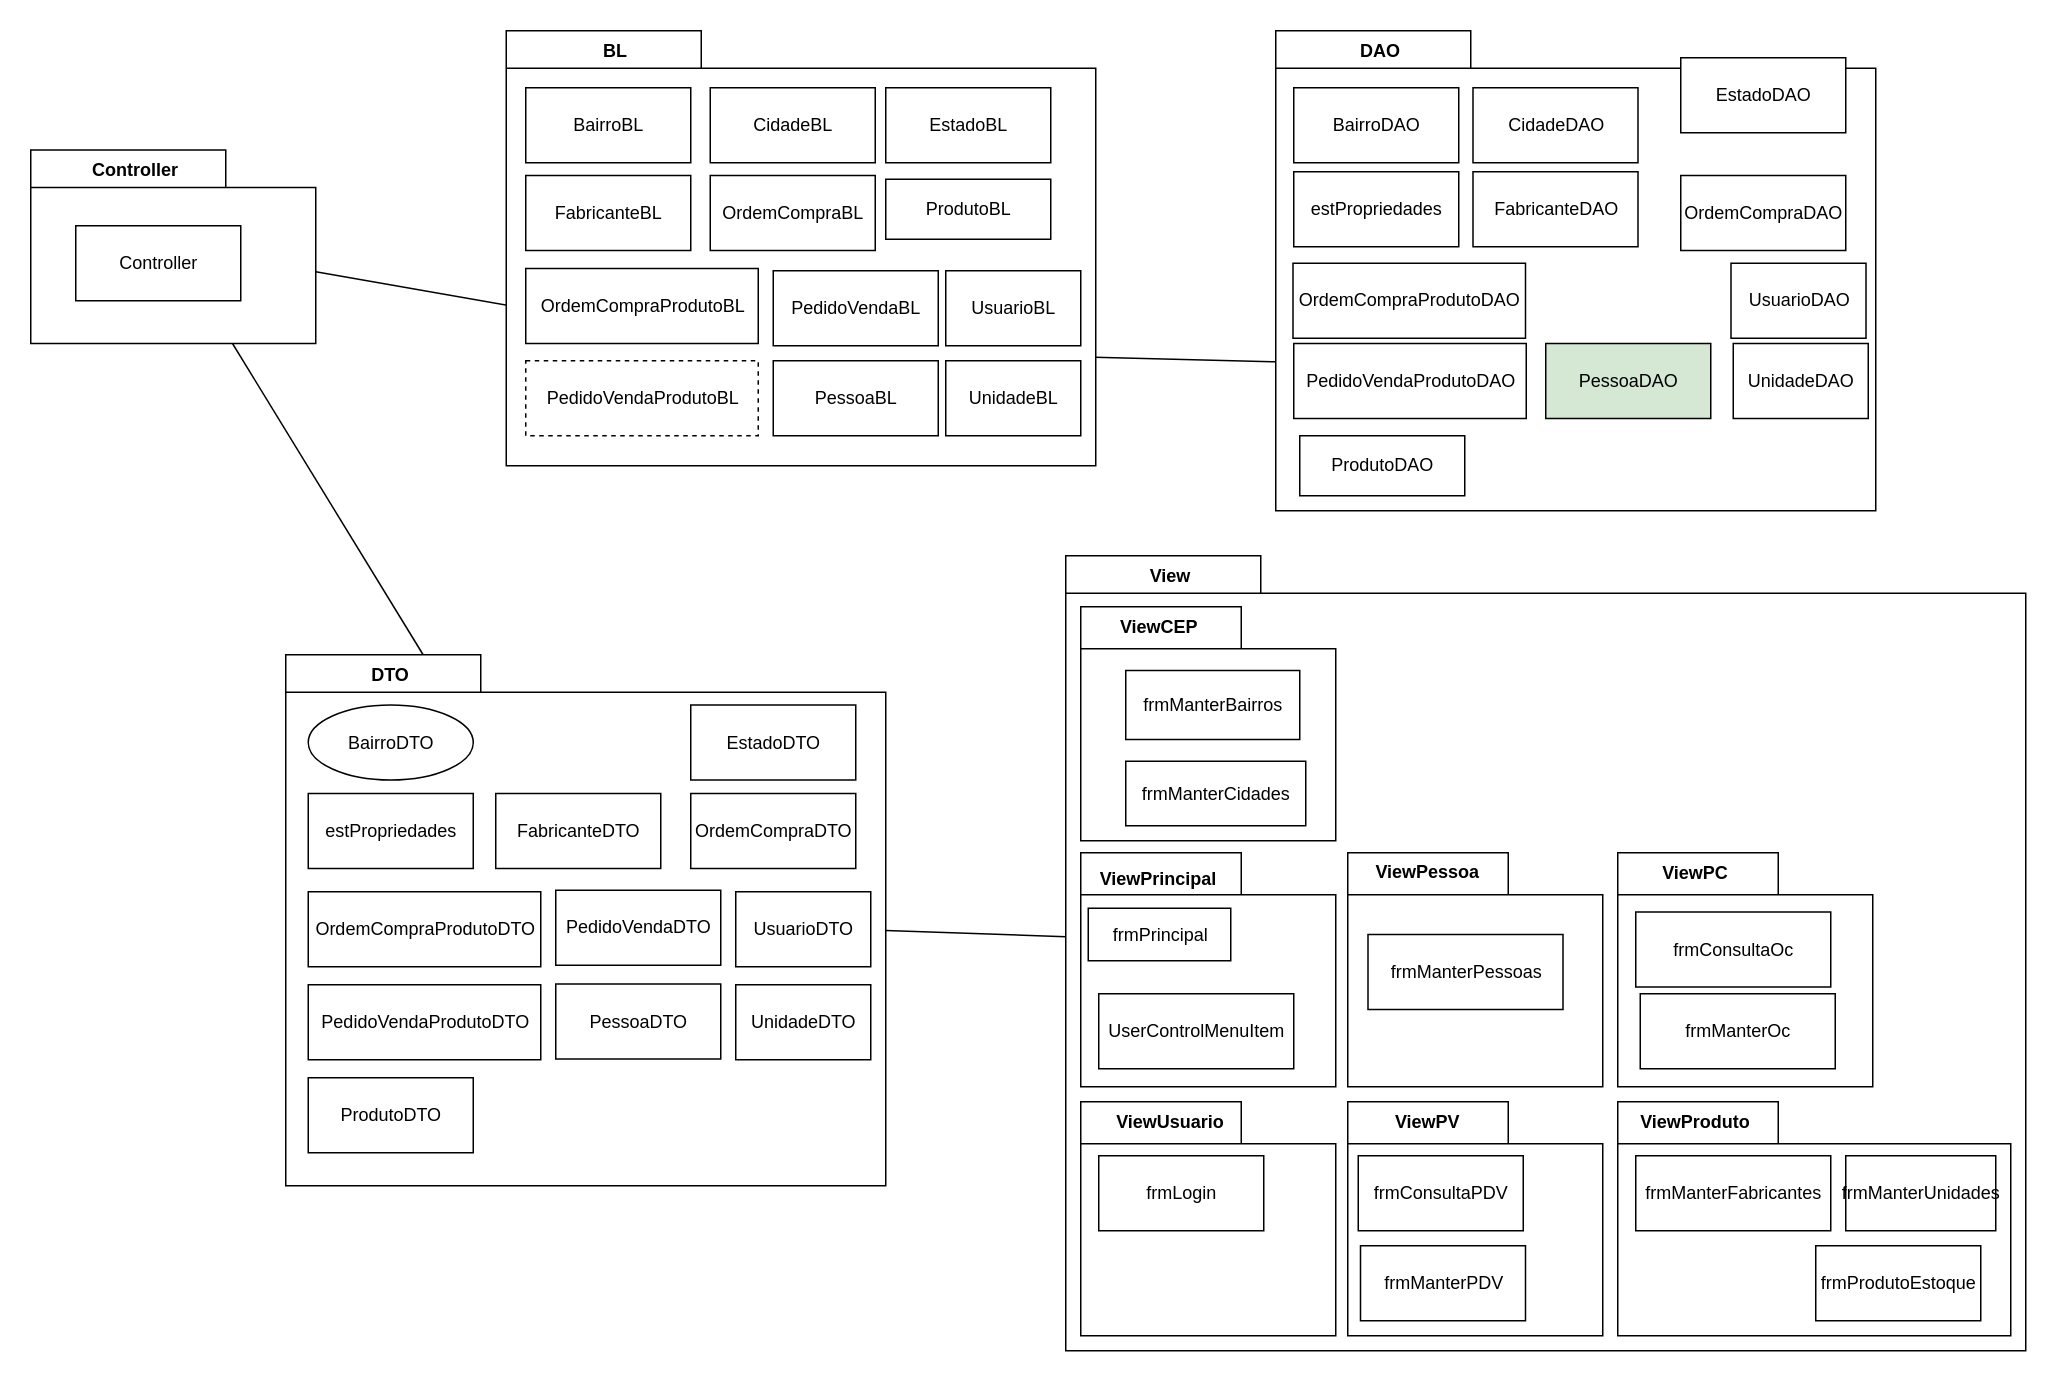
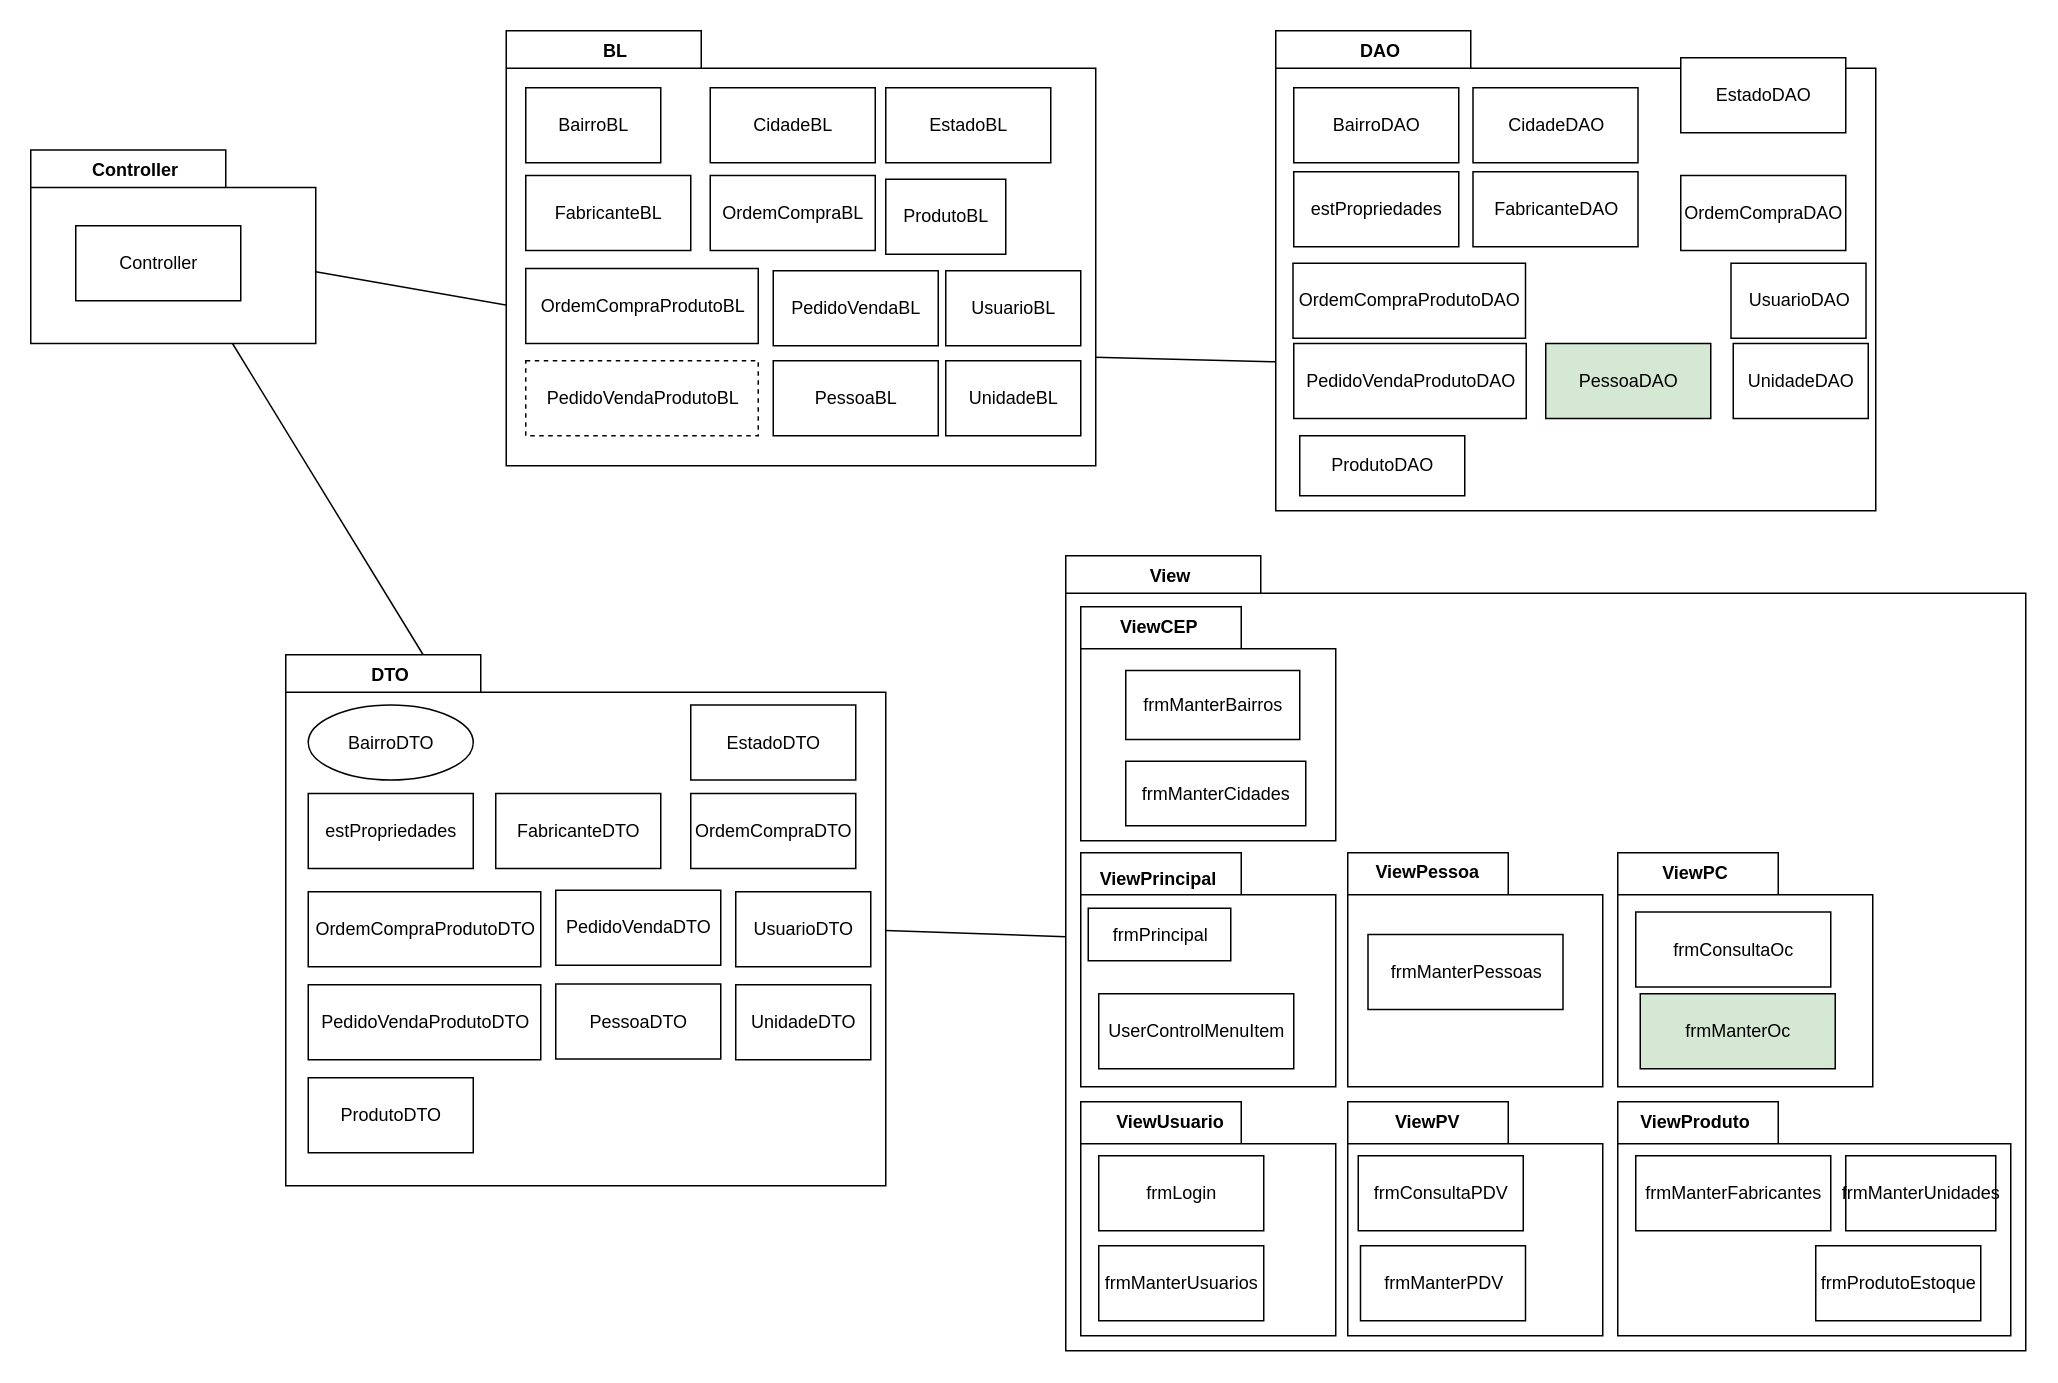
(608, 125) -> (593, 125)
(968, 209) -> (946, 217)
(1738, 1031) -> (1738, 1031)
none -> (1181, 1283)
